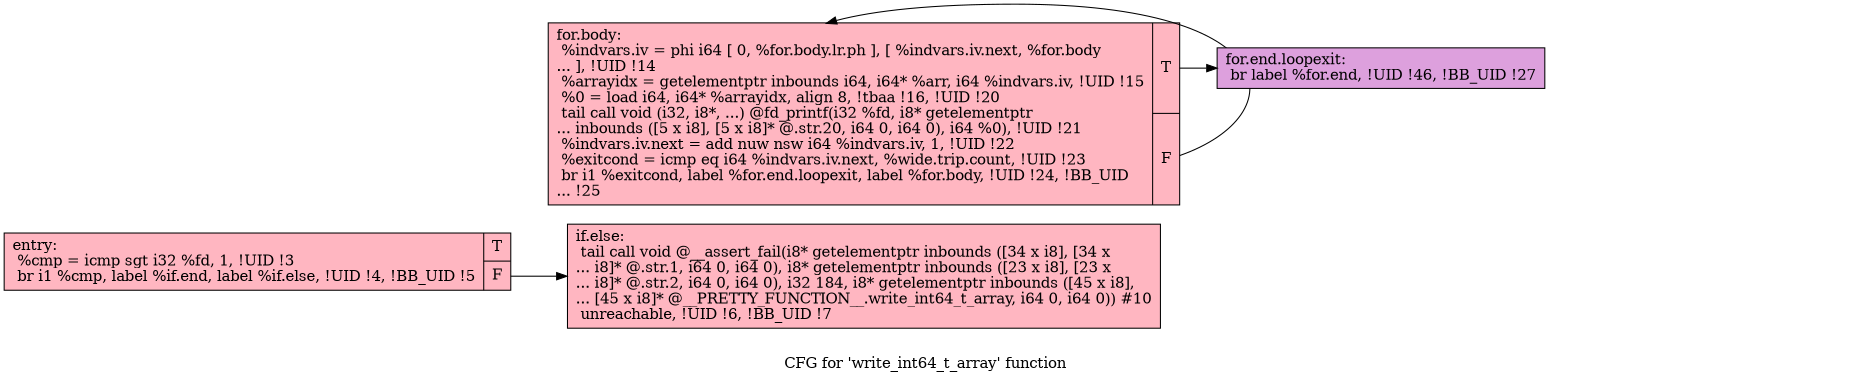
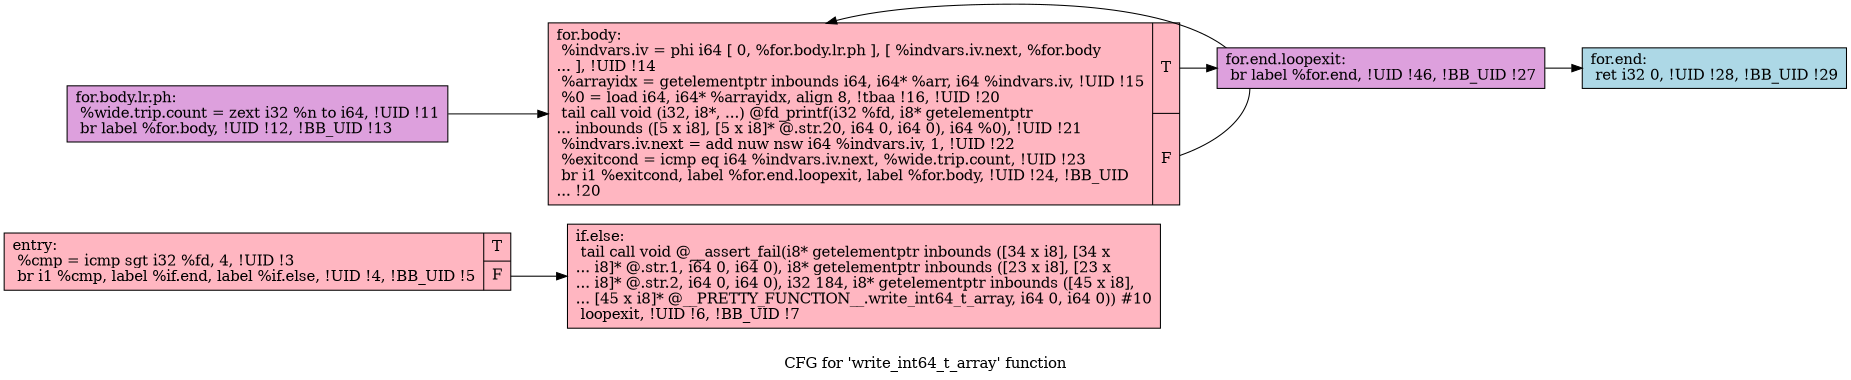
none -> (1714, 68)
none -> (257, 114)
(579, 191) -> (579, 191)
(153, 261) -> (153, 261)
(704, 315) -> (688, 315)
